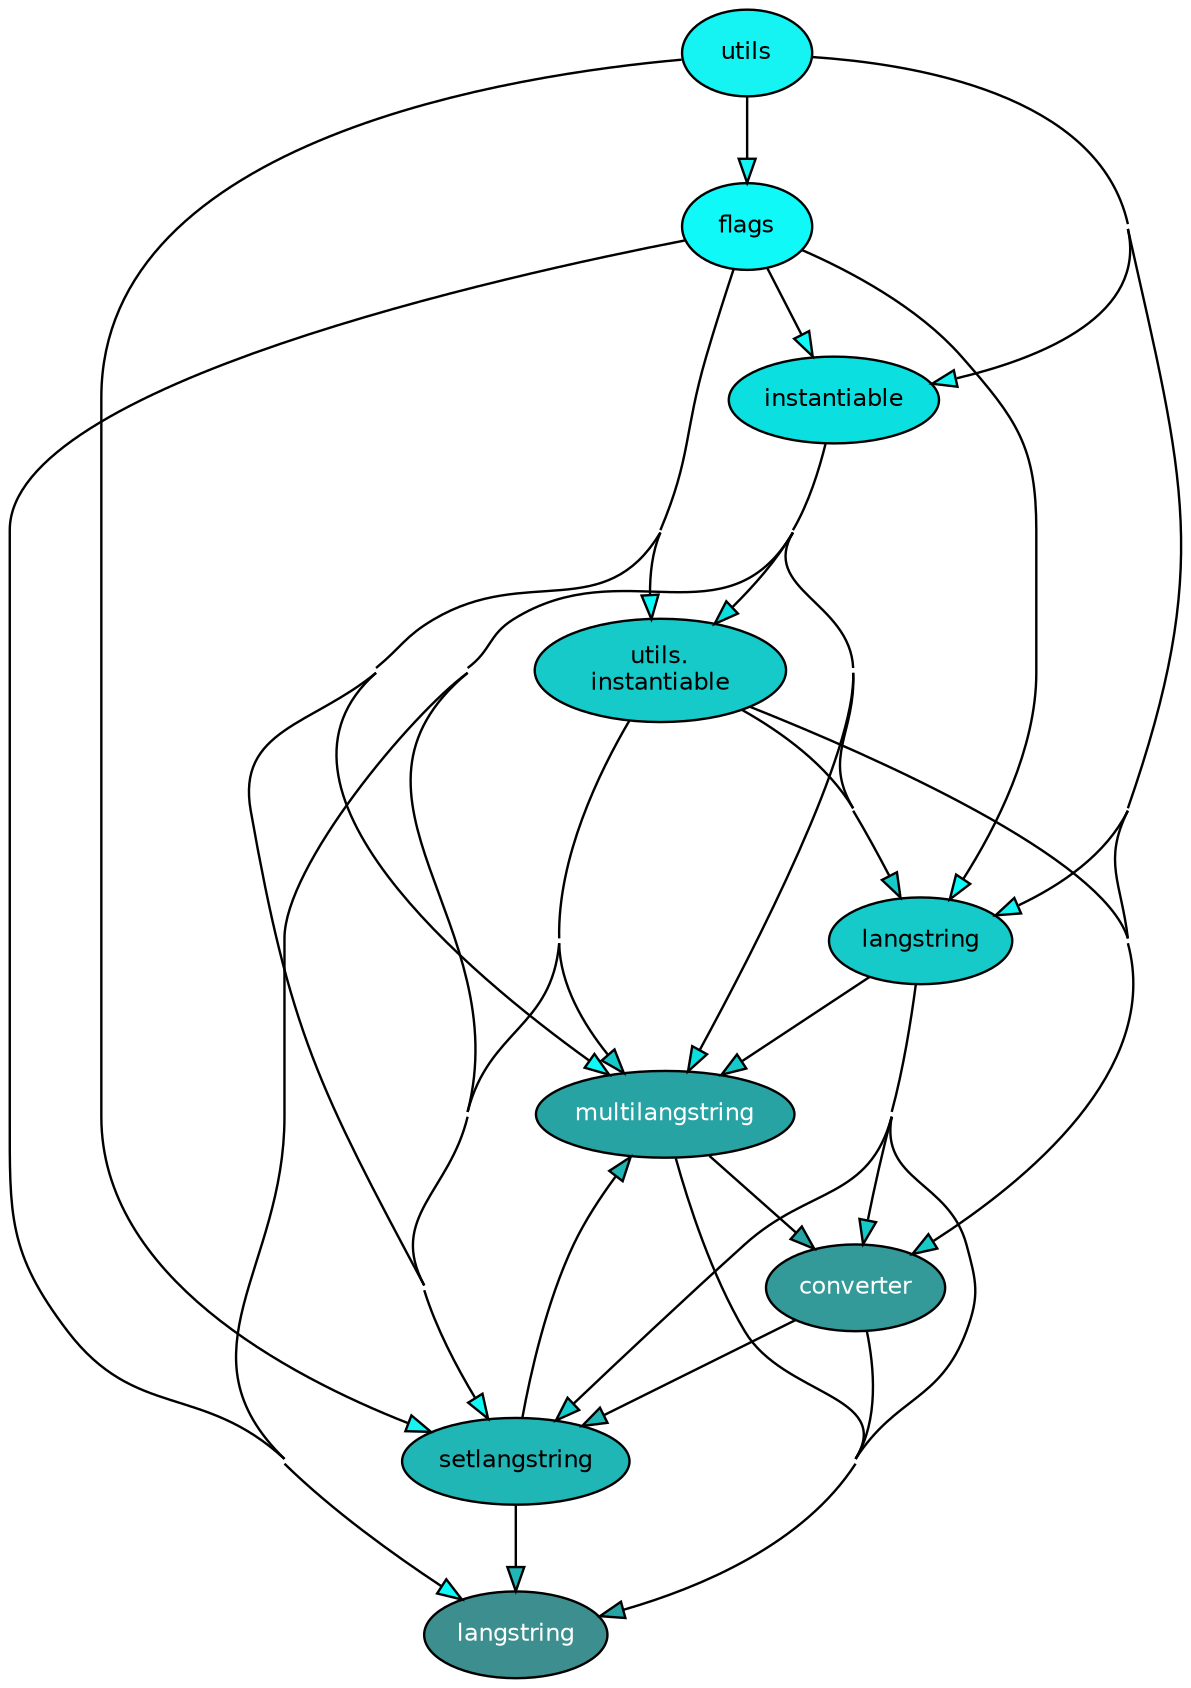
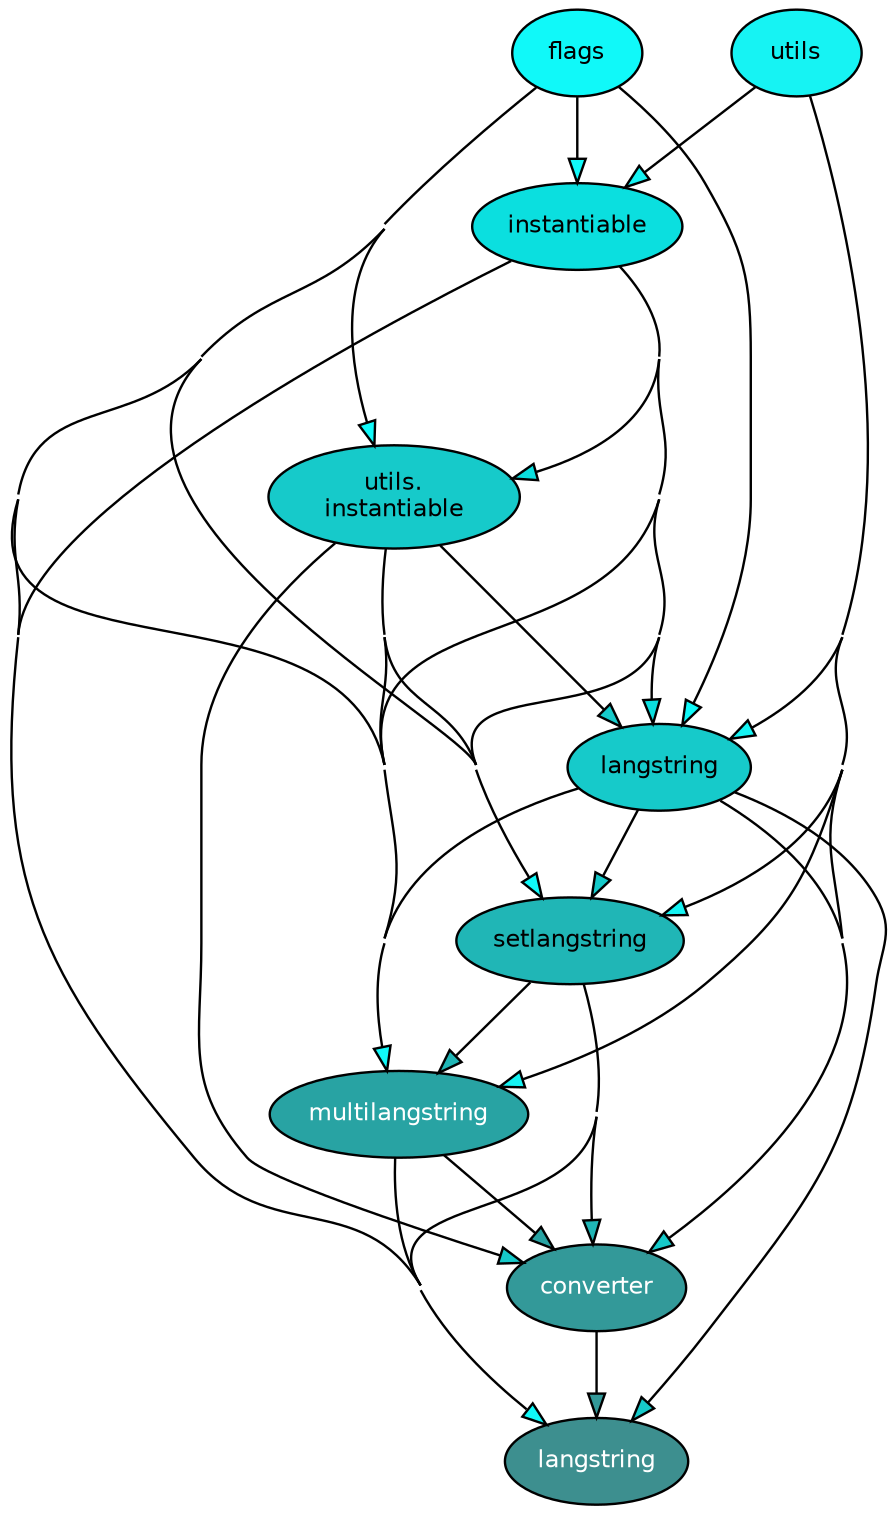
(747, 128) -> (725, 967)
(700, 1368) -> (592, 1168)
